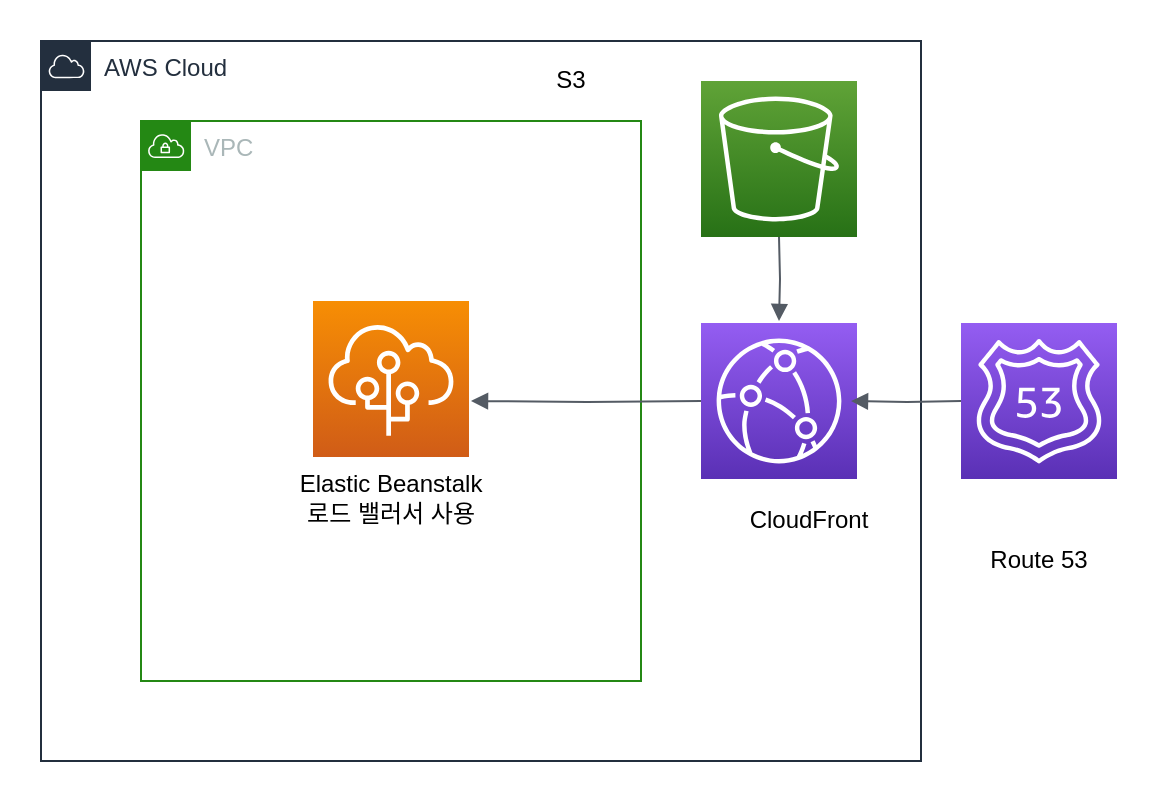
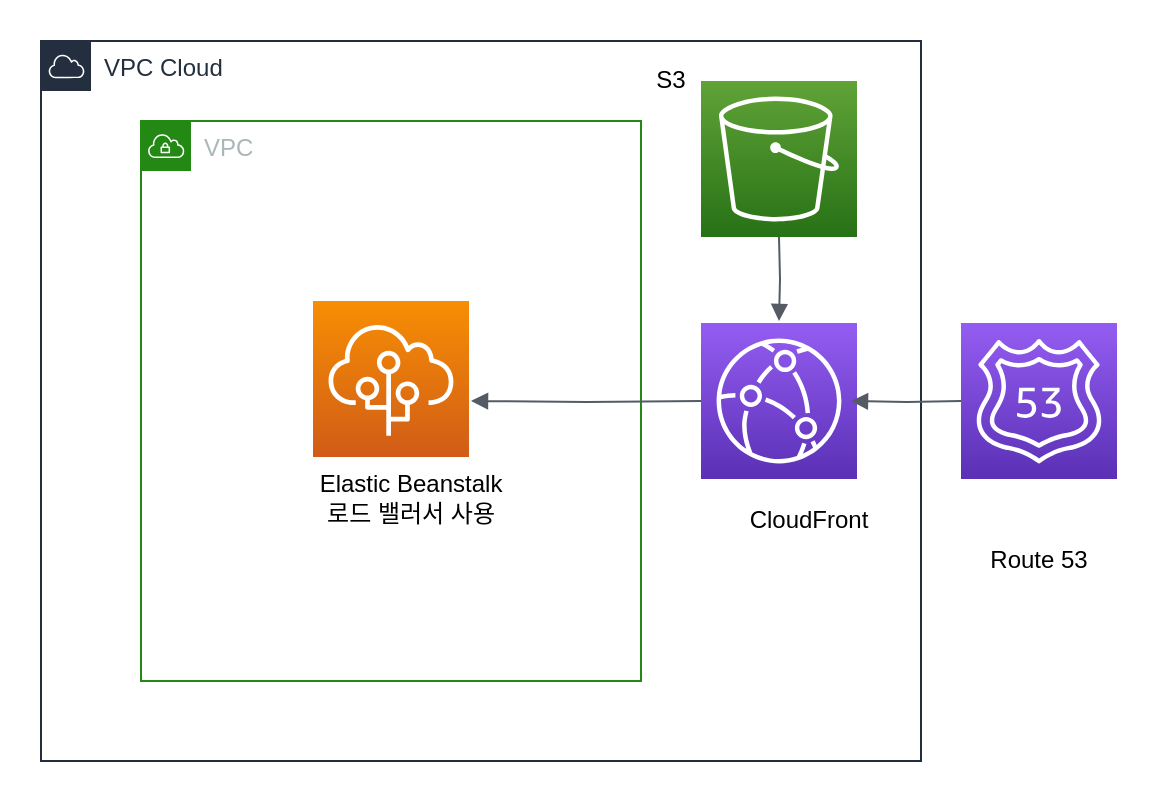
(159, 69) -> (159, 69)
(571, 81) -> (671, 81)
(391, 499) -> (411, 499)
